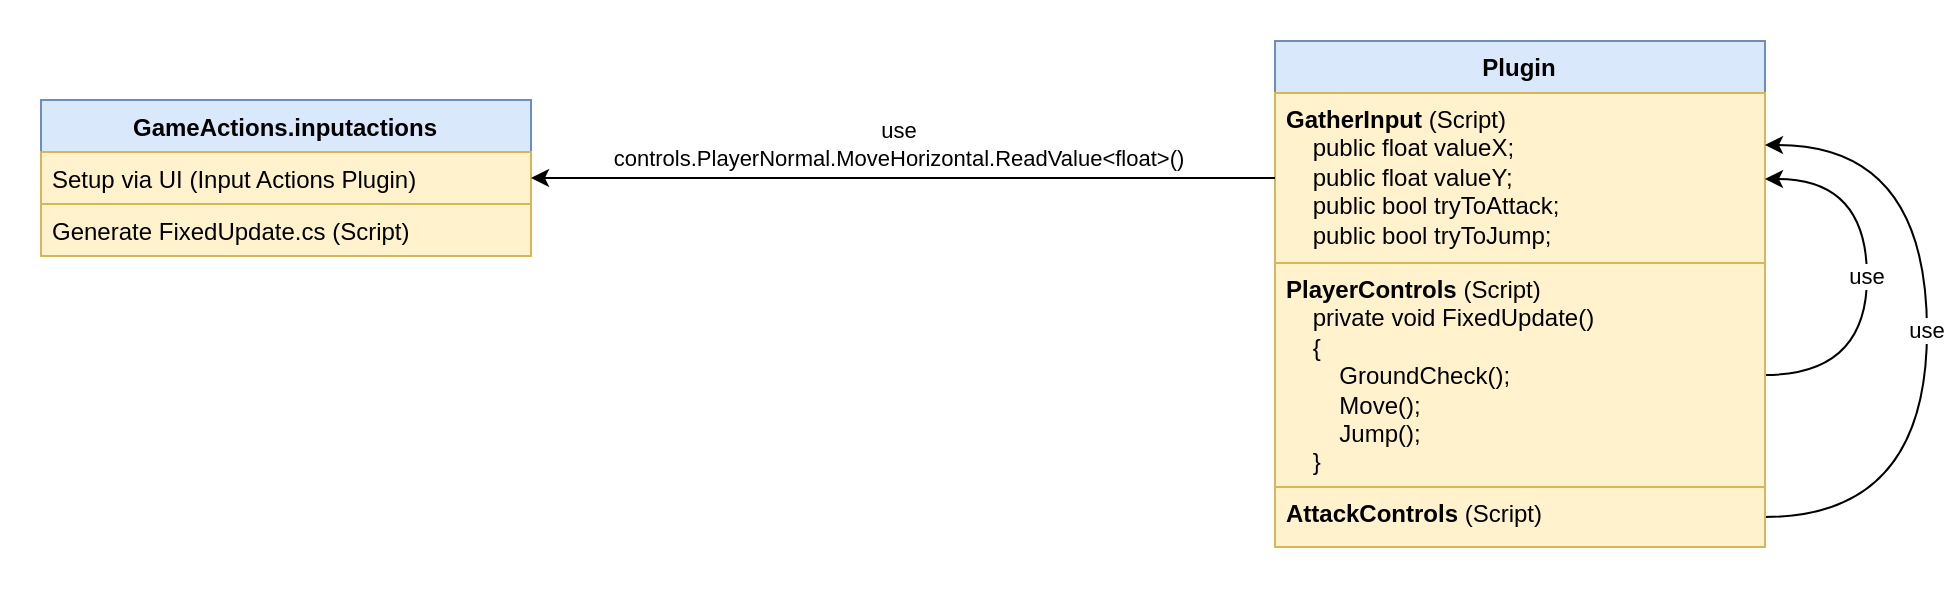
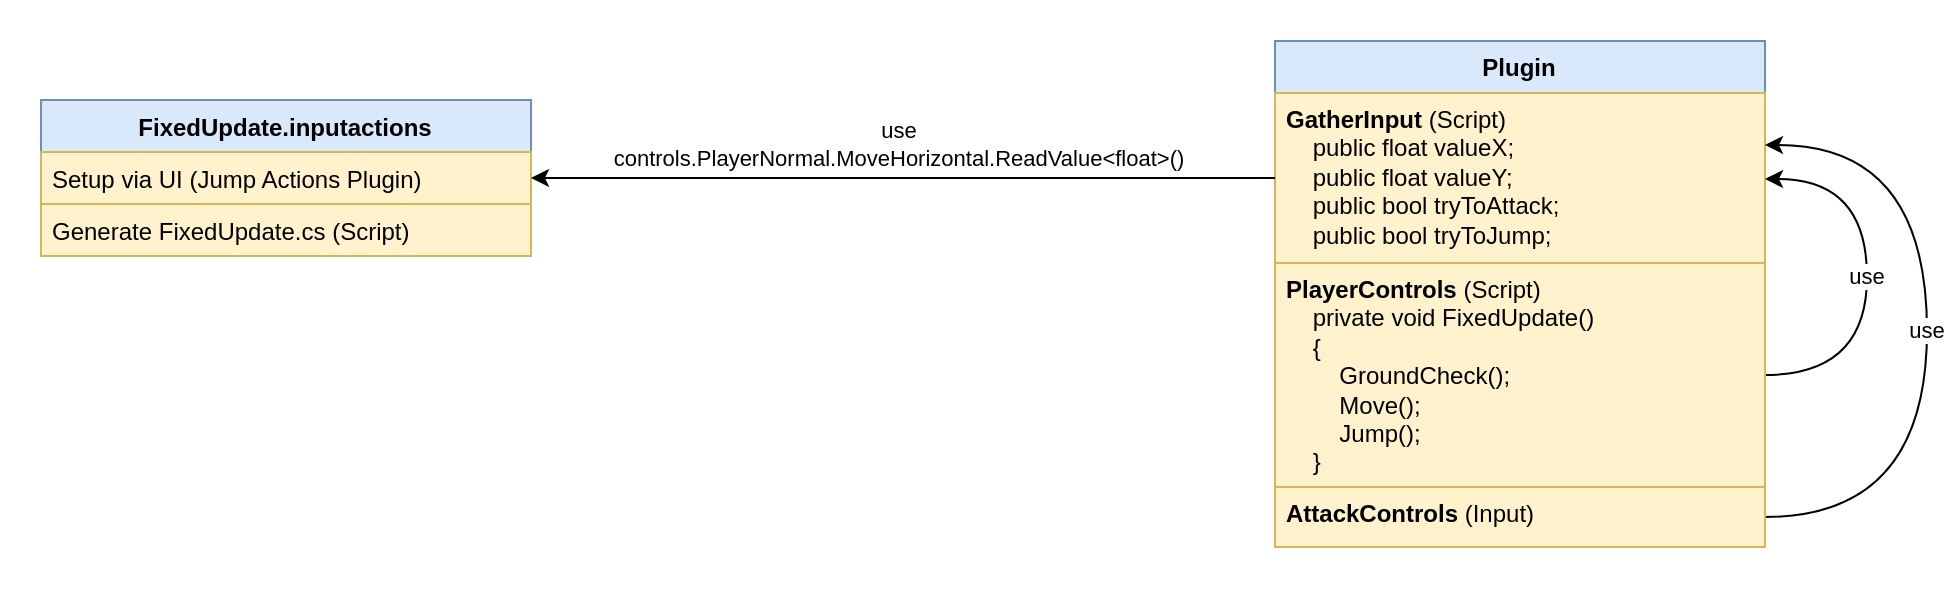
(286, 129) -> (286, 129)
(260, 181) -> (253, 181)
(1435, 515) -> (1432, 515)
